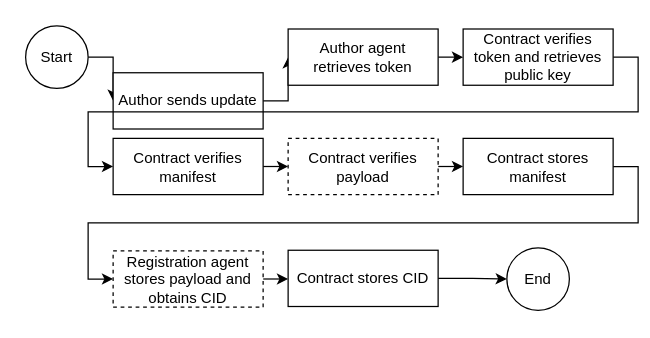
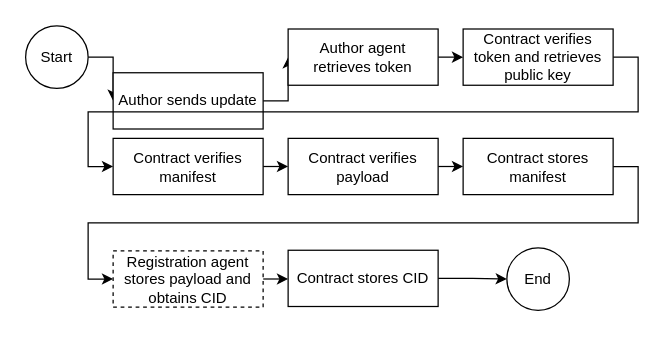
(363, 166) -> (363, 166)
